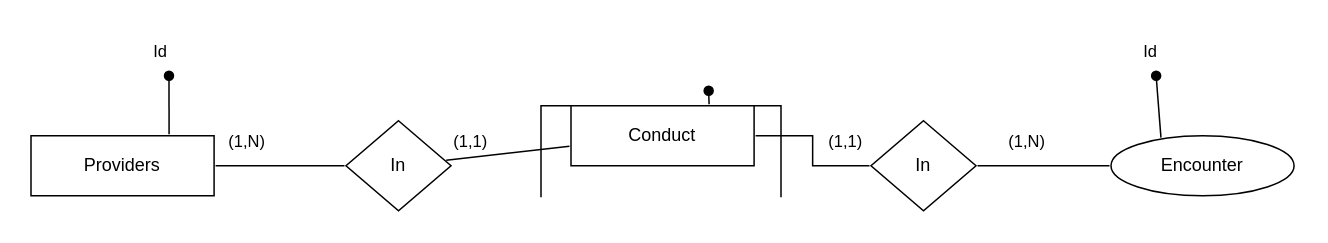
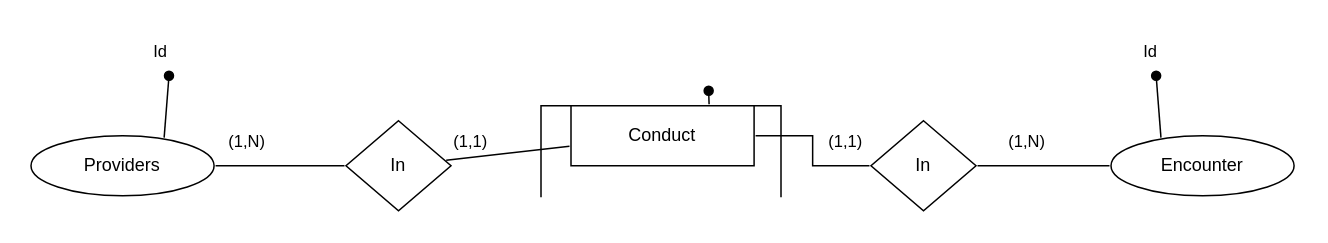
(122, 166) -> (122, 166)
